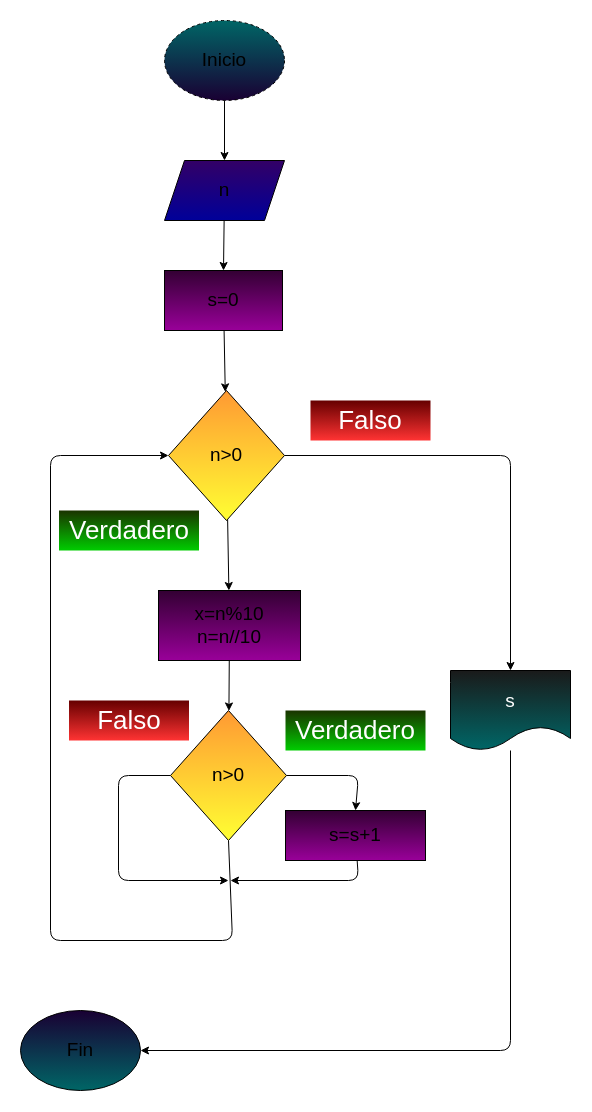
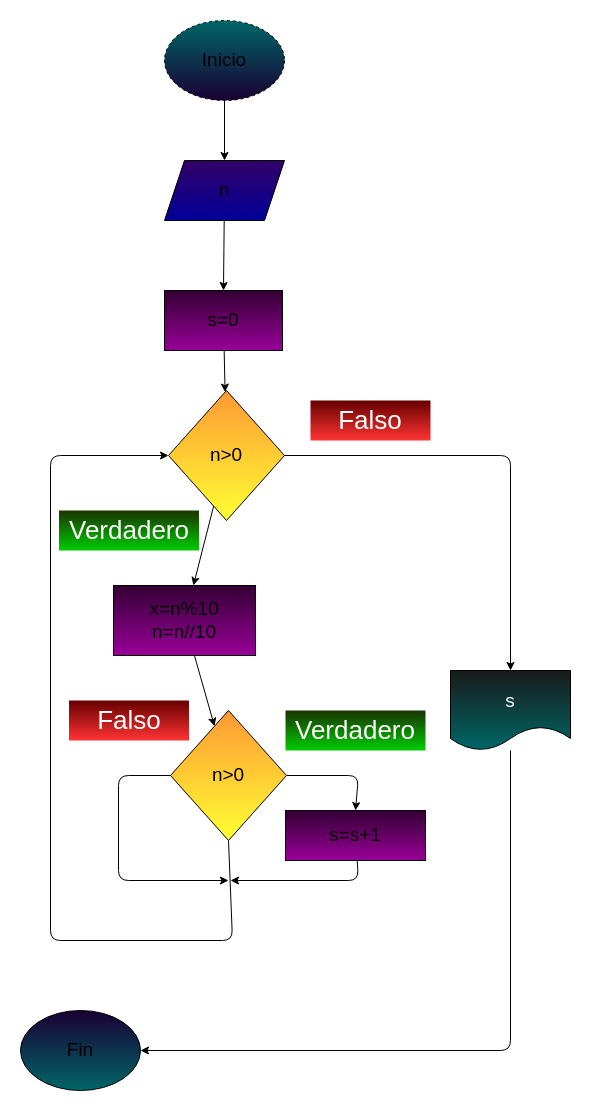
(224, 301) -> (224, 321)
(230, 626) -> (185, 621)
